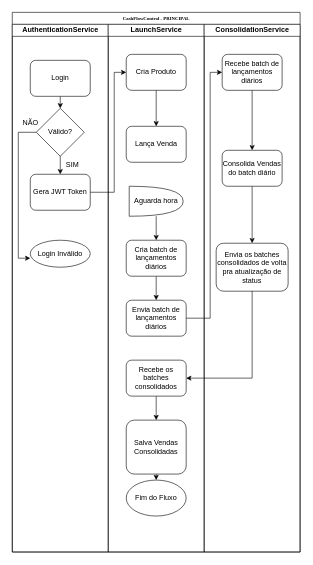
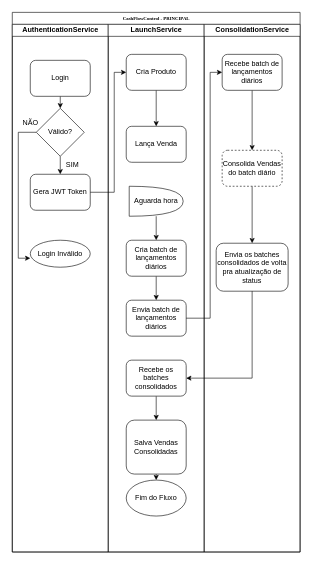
(252, 168) -> (252, 168)
